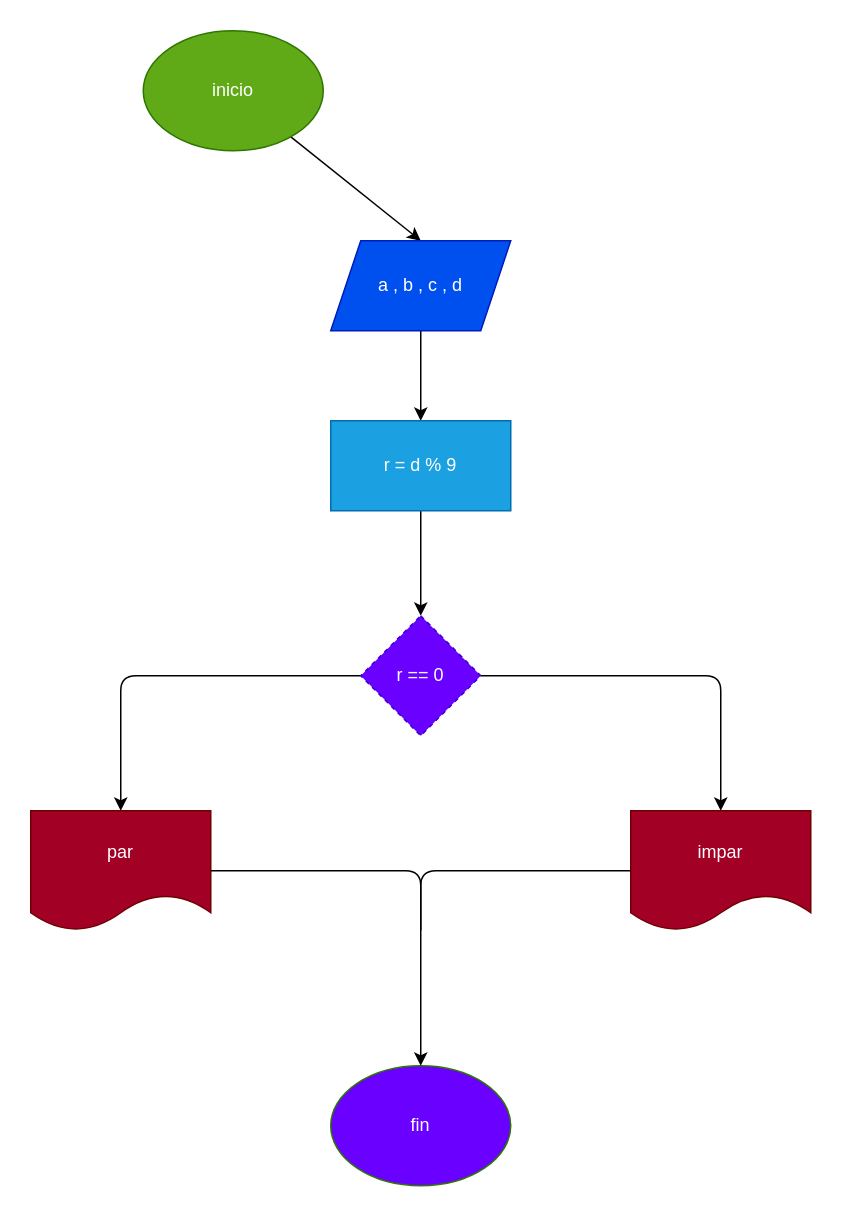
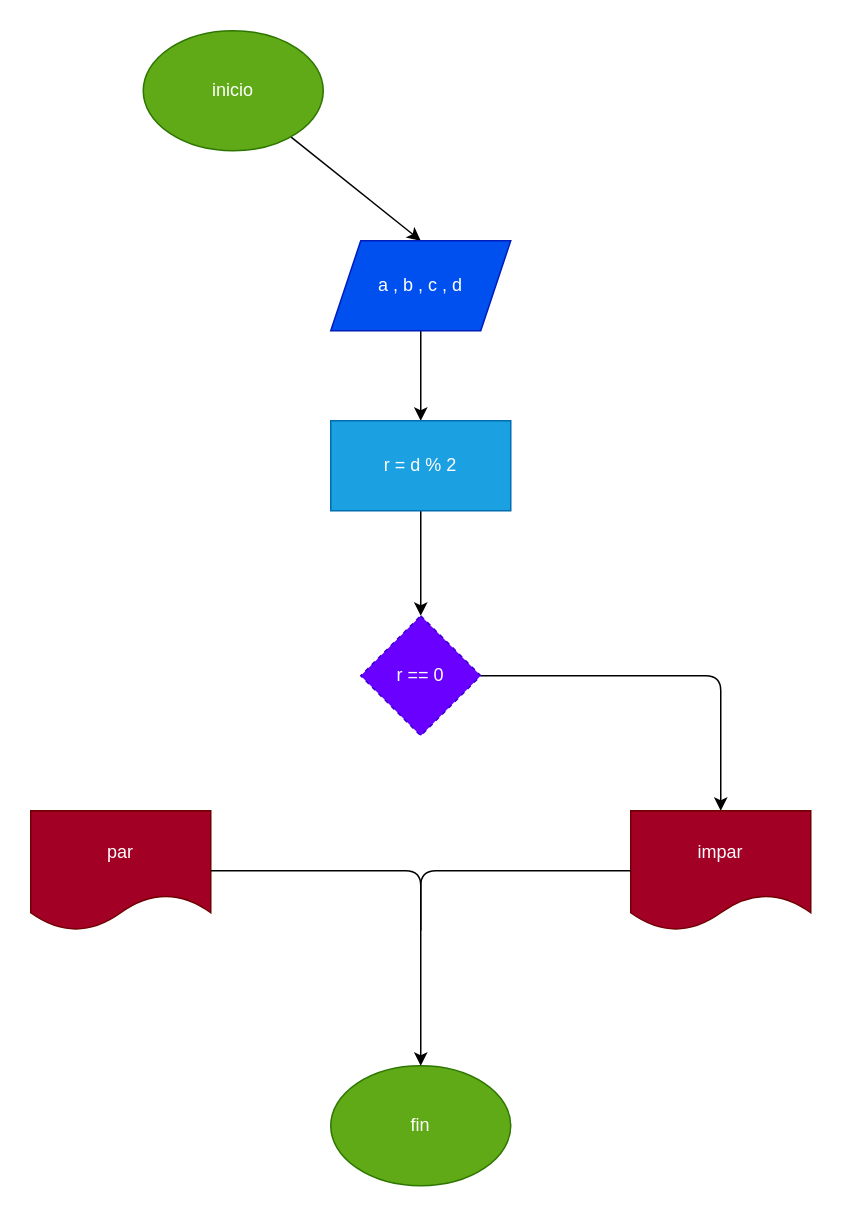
(421, 466) -> (421, 466)
(184, 676) -> none
(421, 1126) -> (421, 1126)
